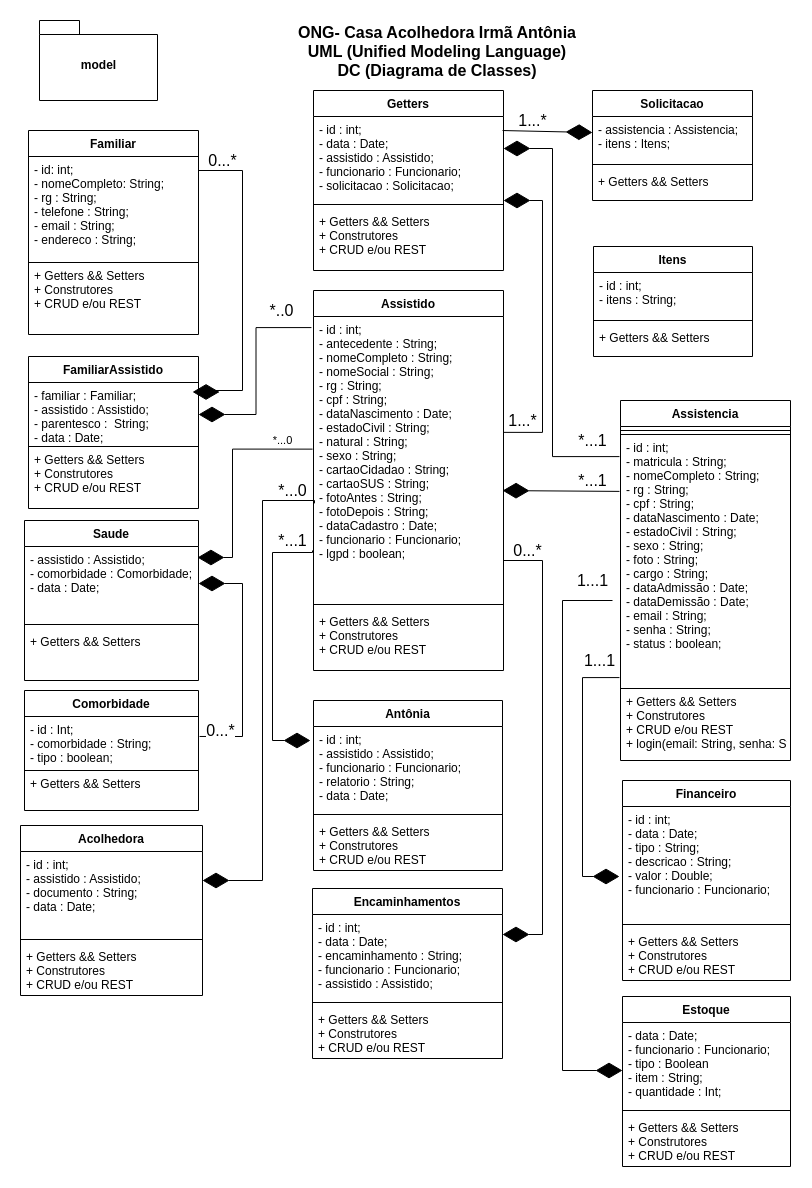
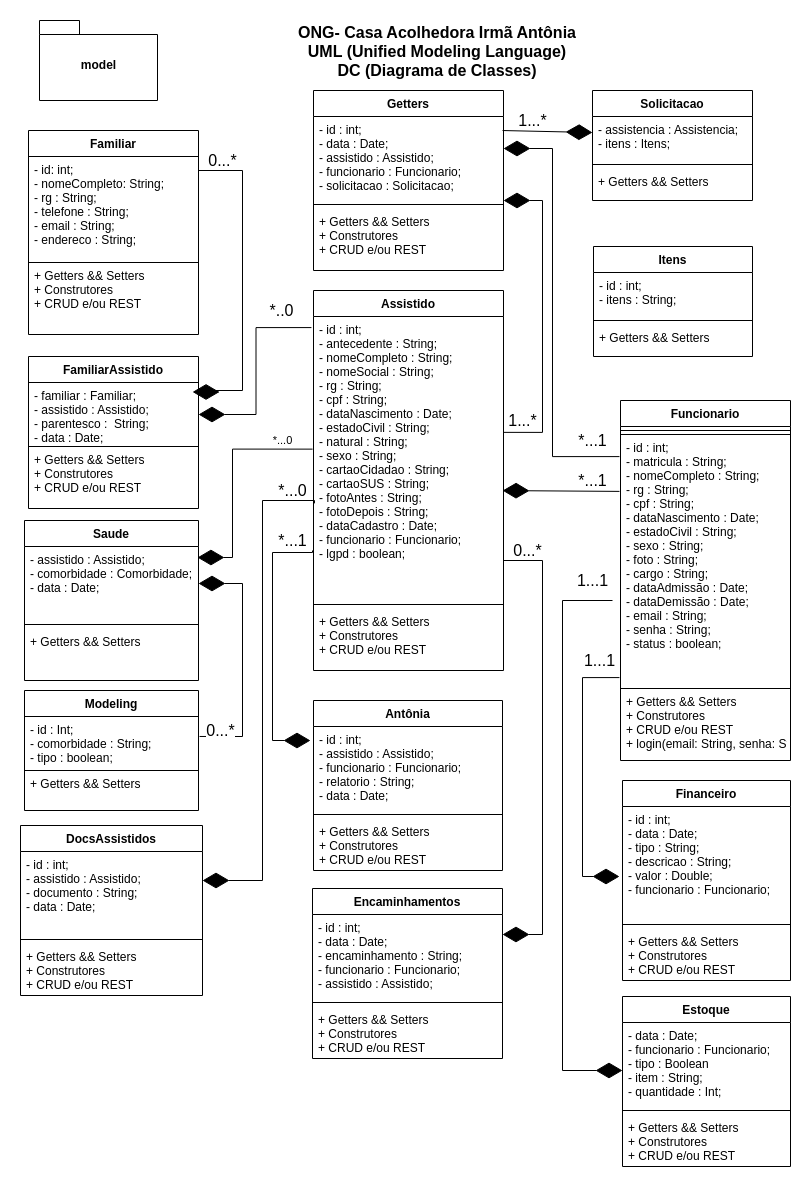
(705, 414) -> (705, 414)
(111, 704) -> (111, 704)
(111, 839) -> (111, 839)
